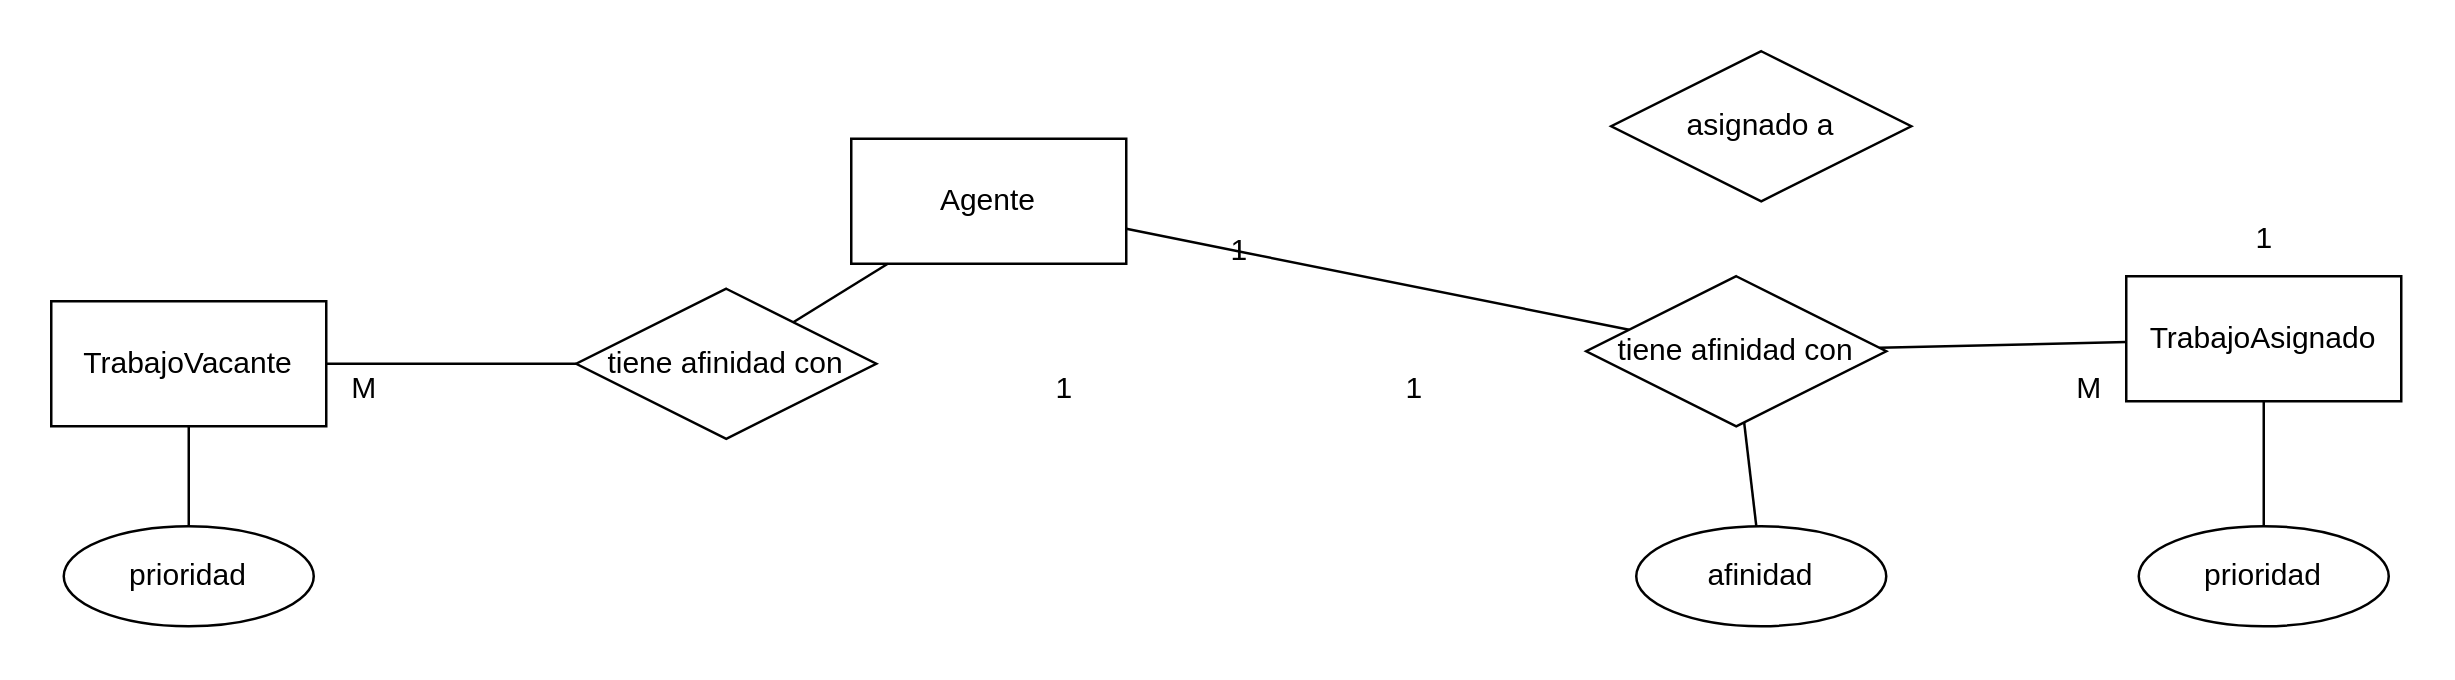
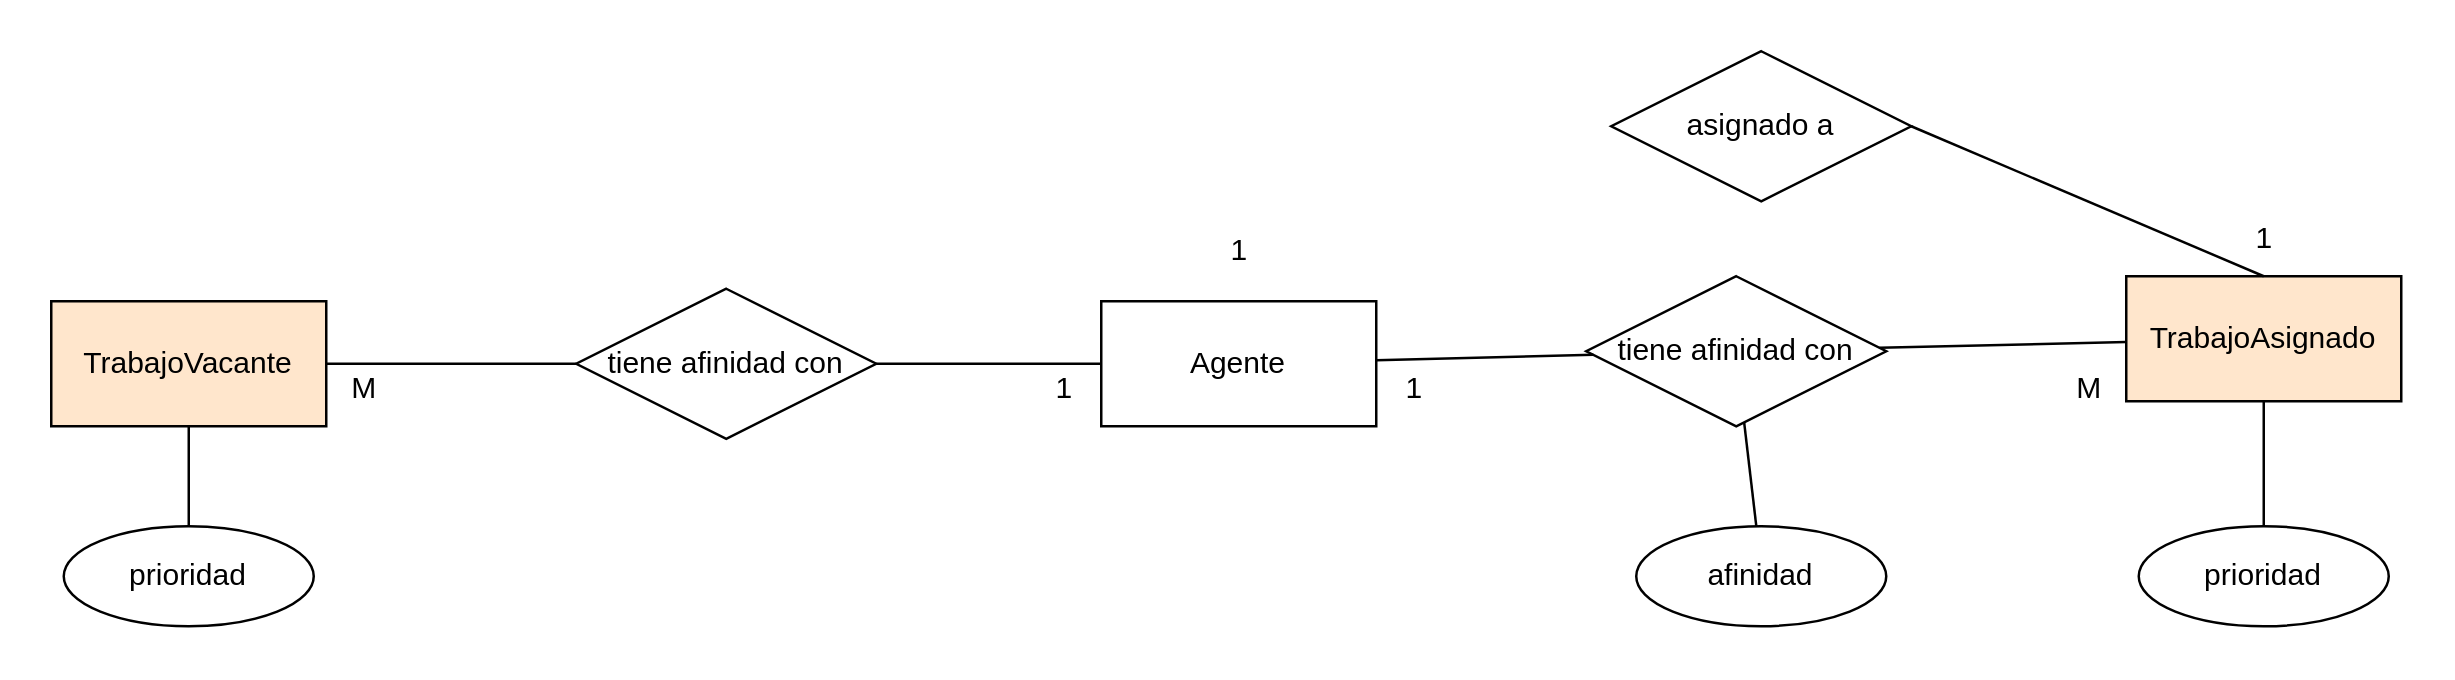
(989, 201) -> (1239, 364)
none -> (2088, 201)
(2264, 339) -> (2264, 339)
(189, 364) -> (189, 364)
